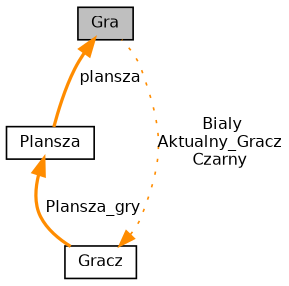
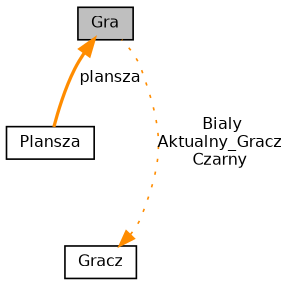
(40, 216) -> none
